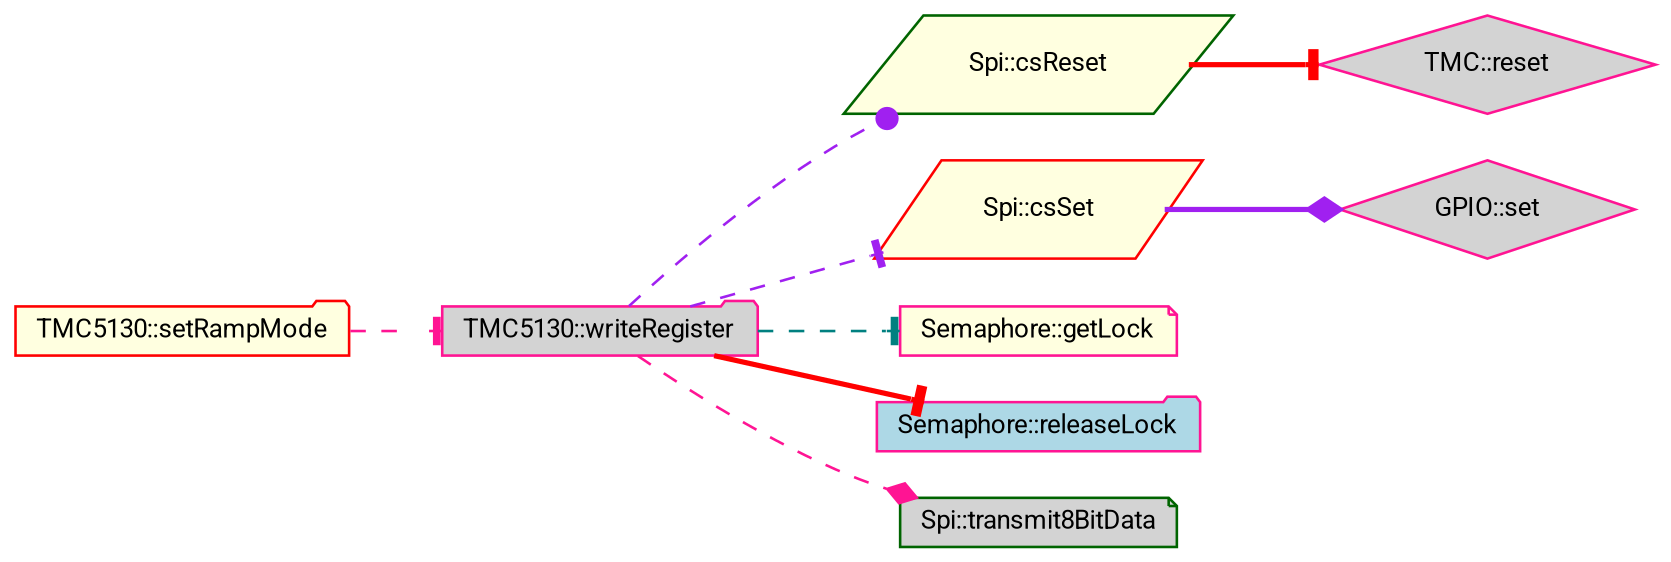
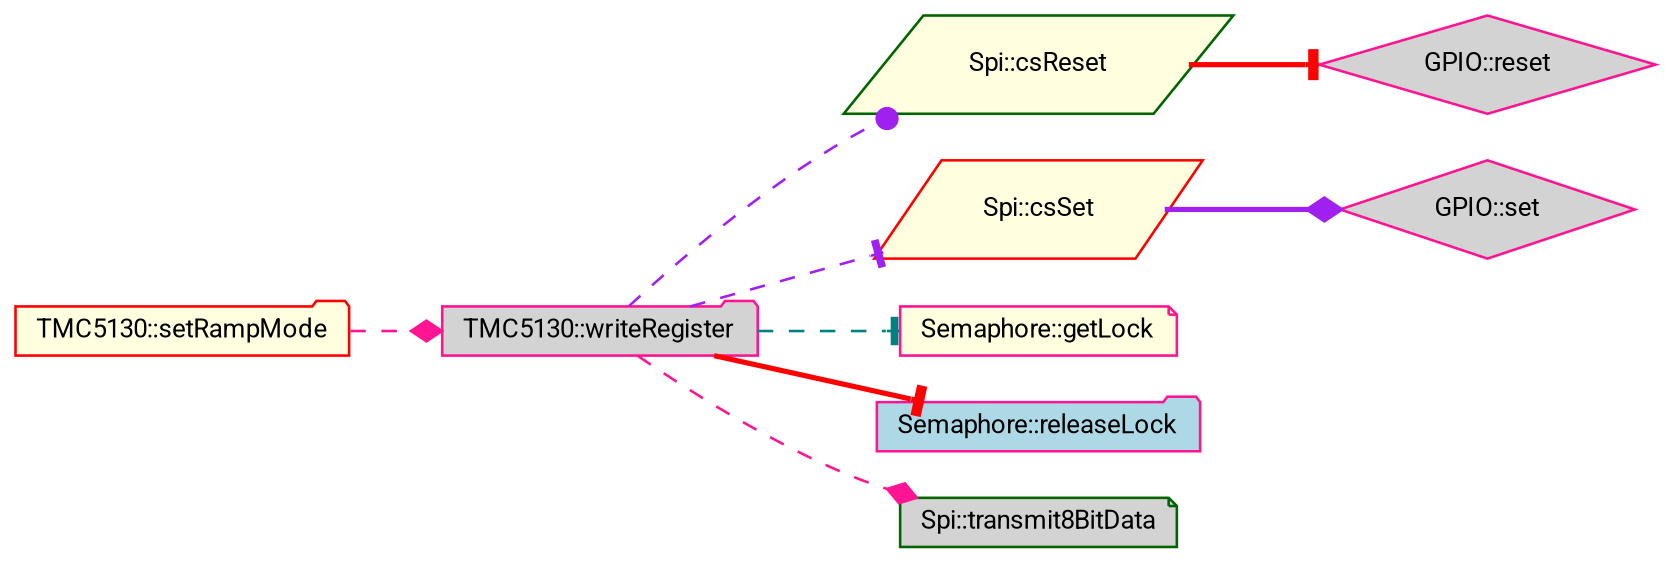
(1487, 65) -> (1487, 65)
(380, 331) -> (380, 331)
